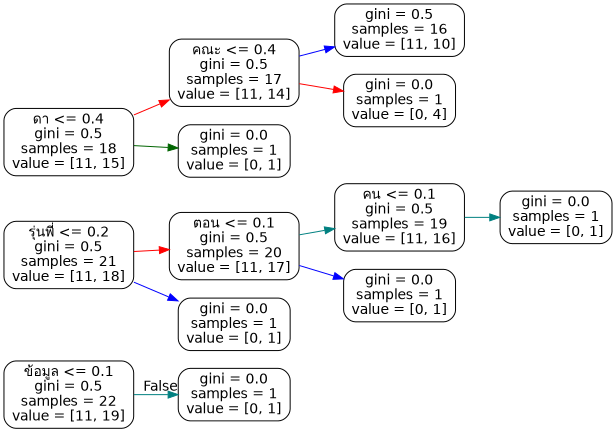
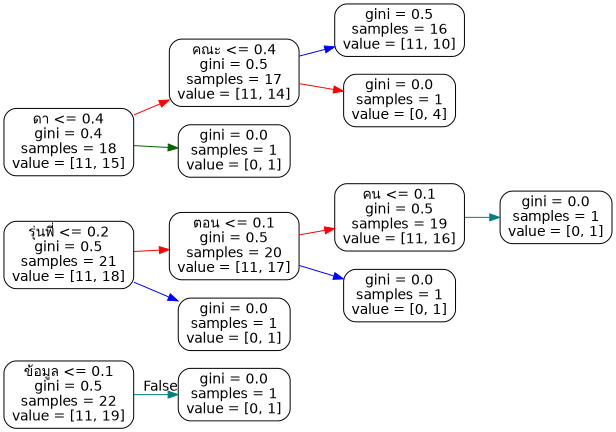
(69, 142) -> (69, 142)
(312, 233) -> (312, 233)
